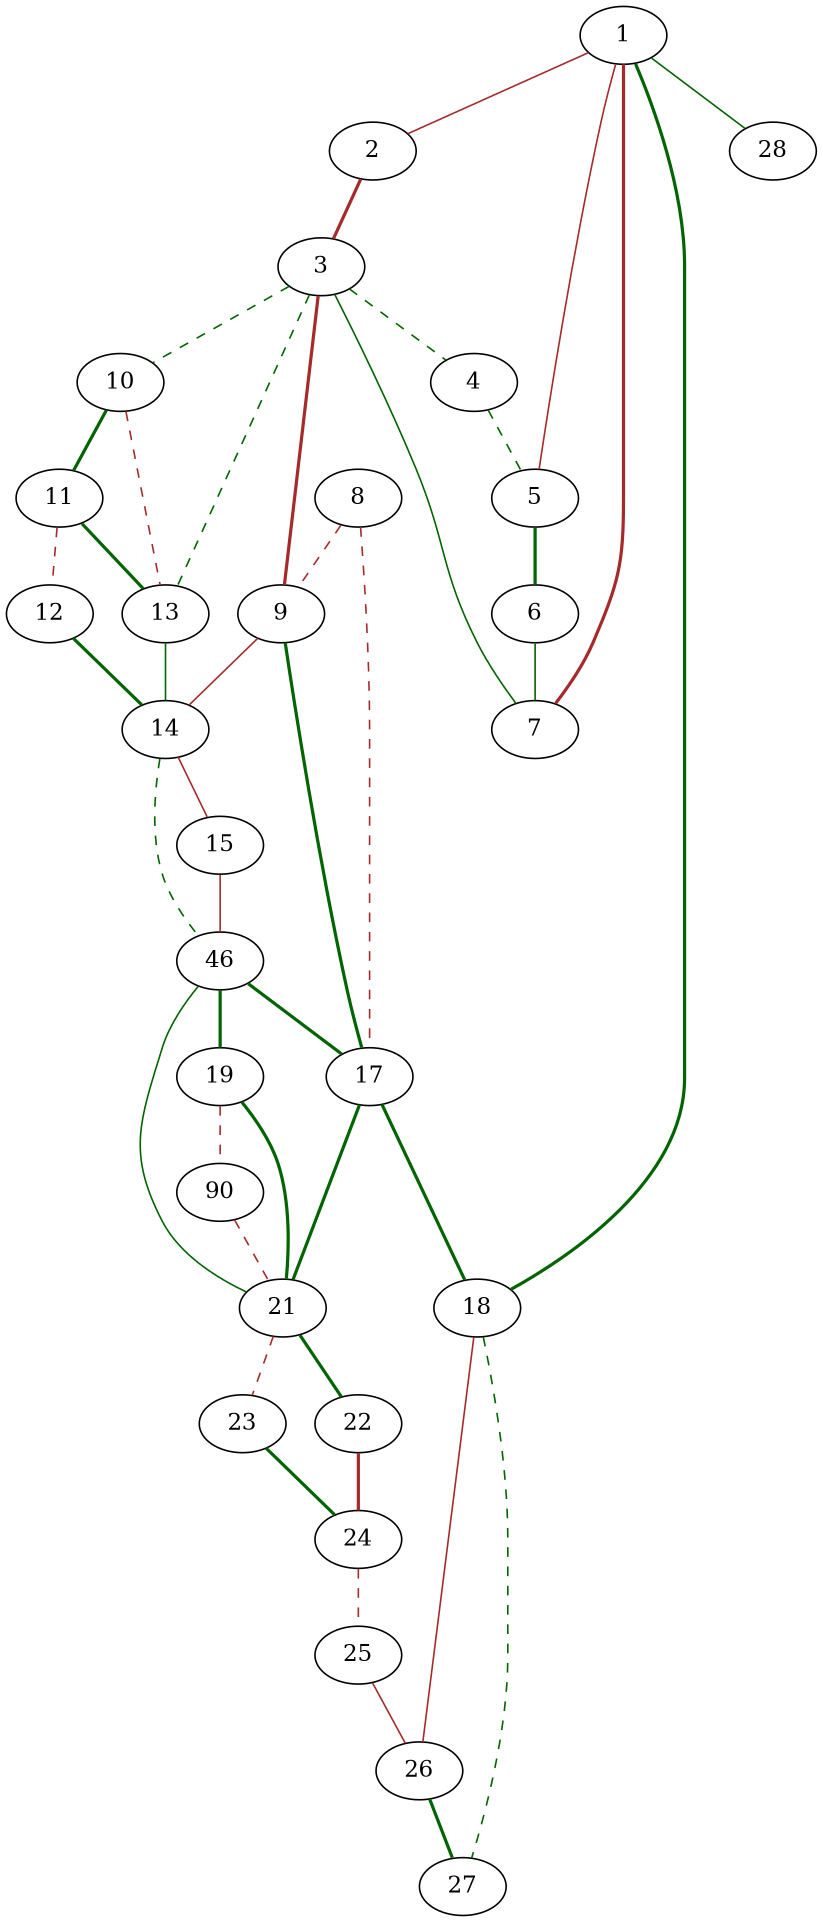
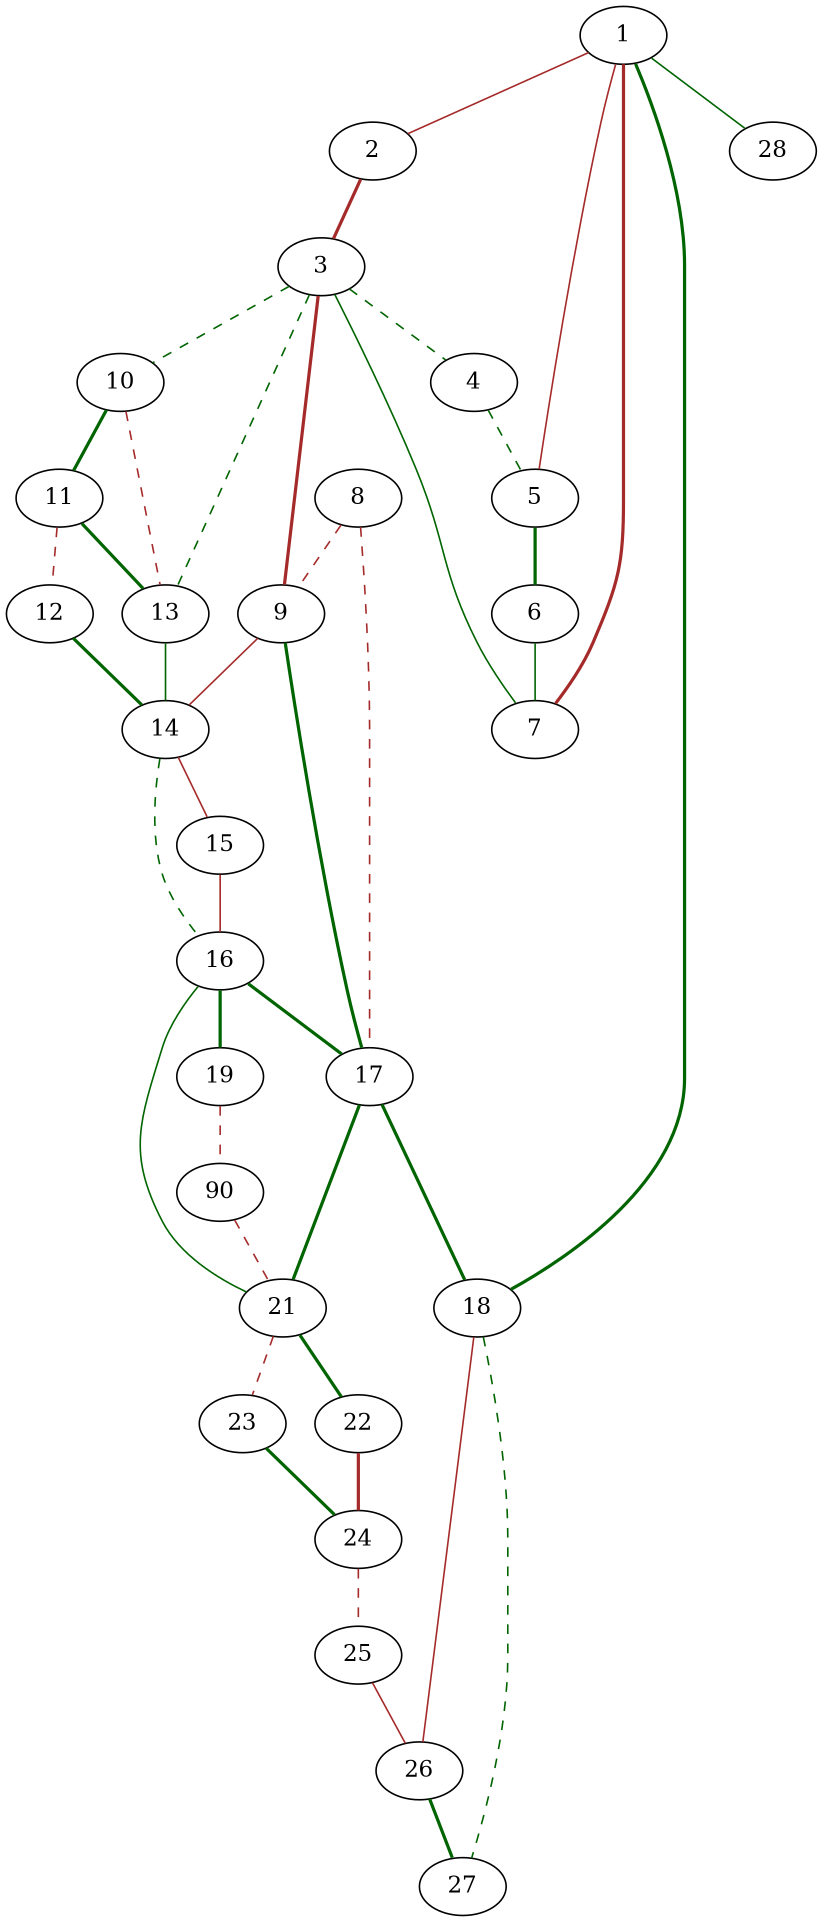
(220, 961) -> (220, 961)
(283, 1185) -> none
